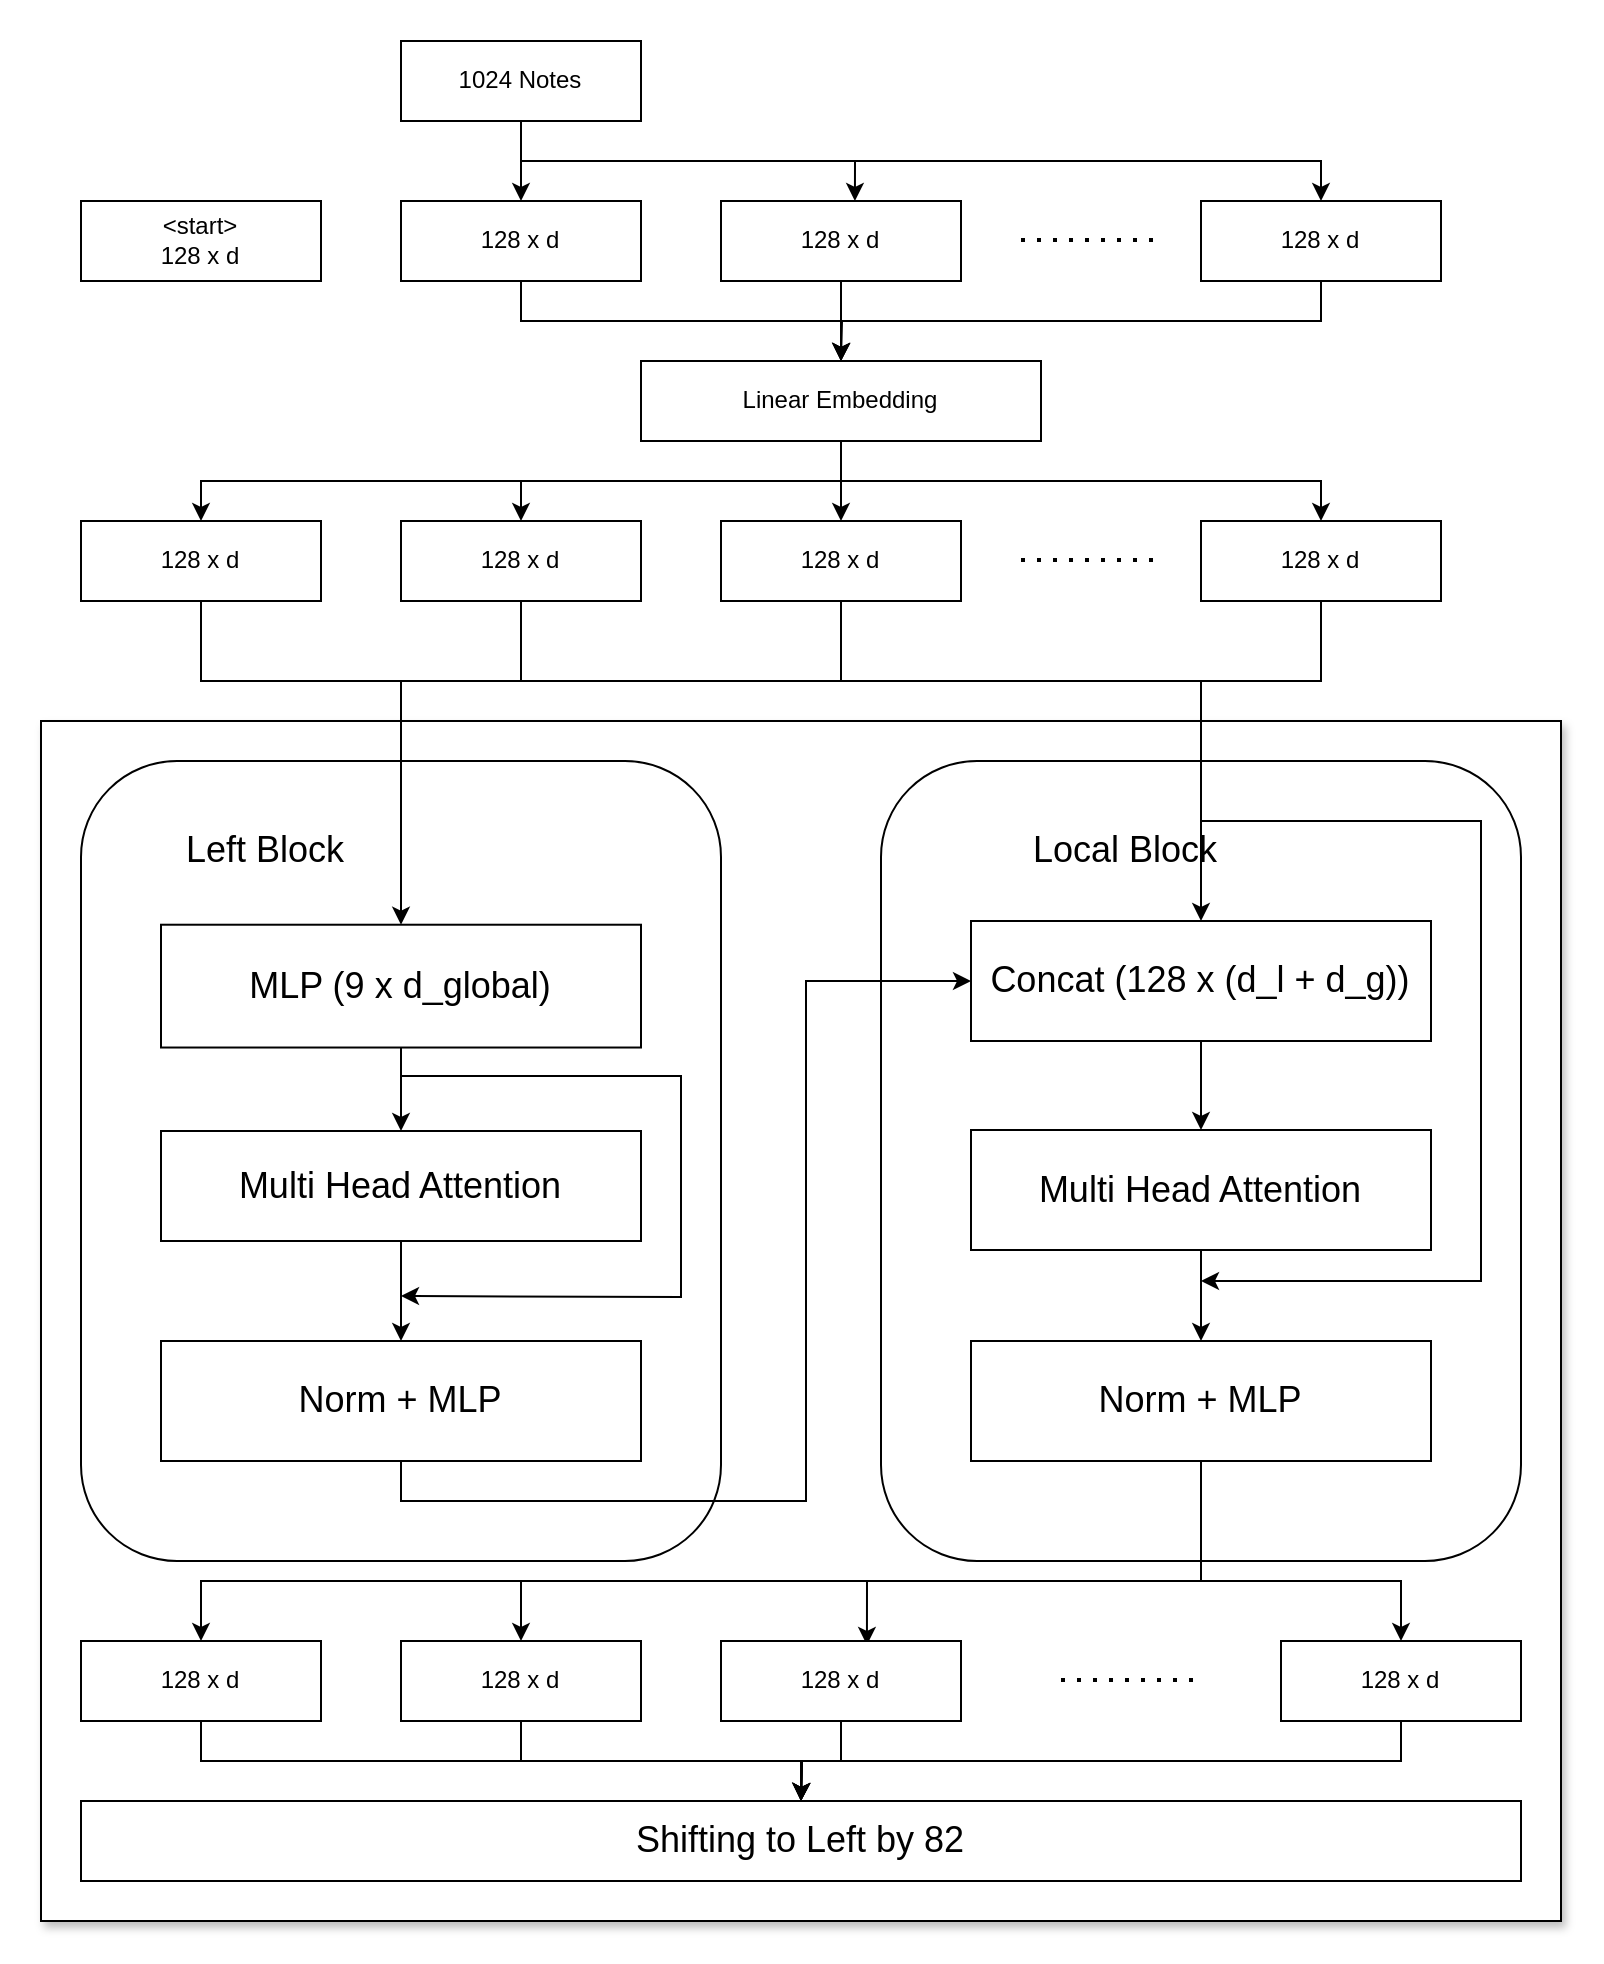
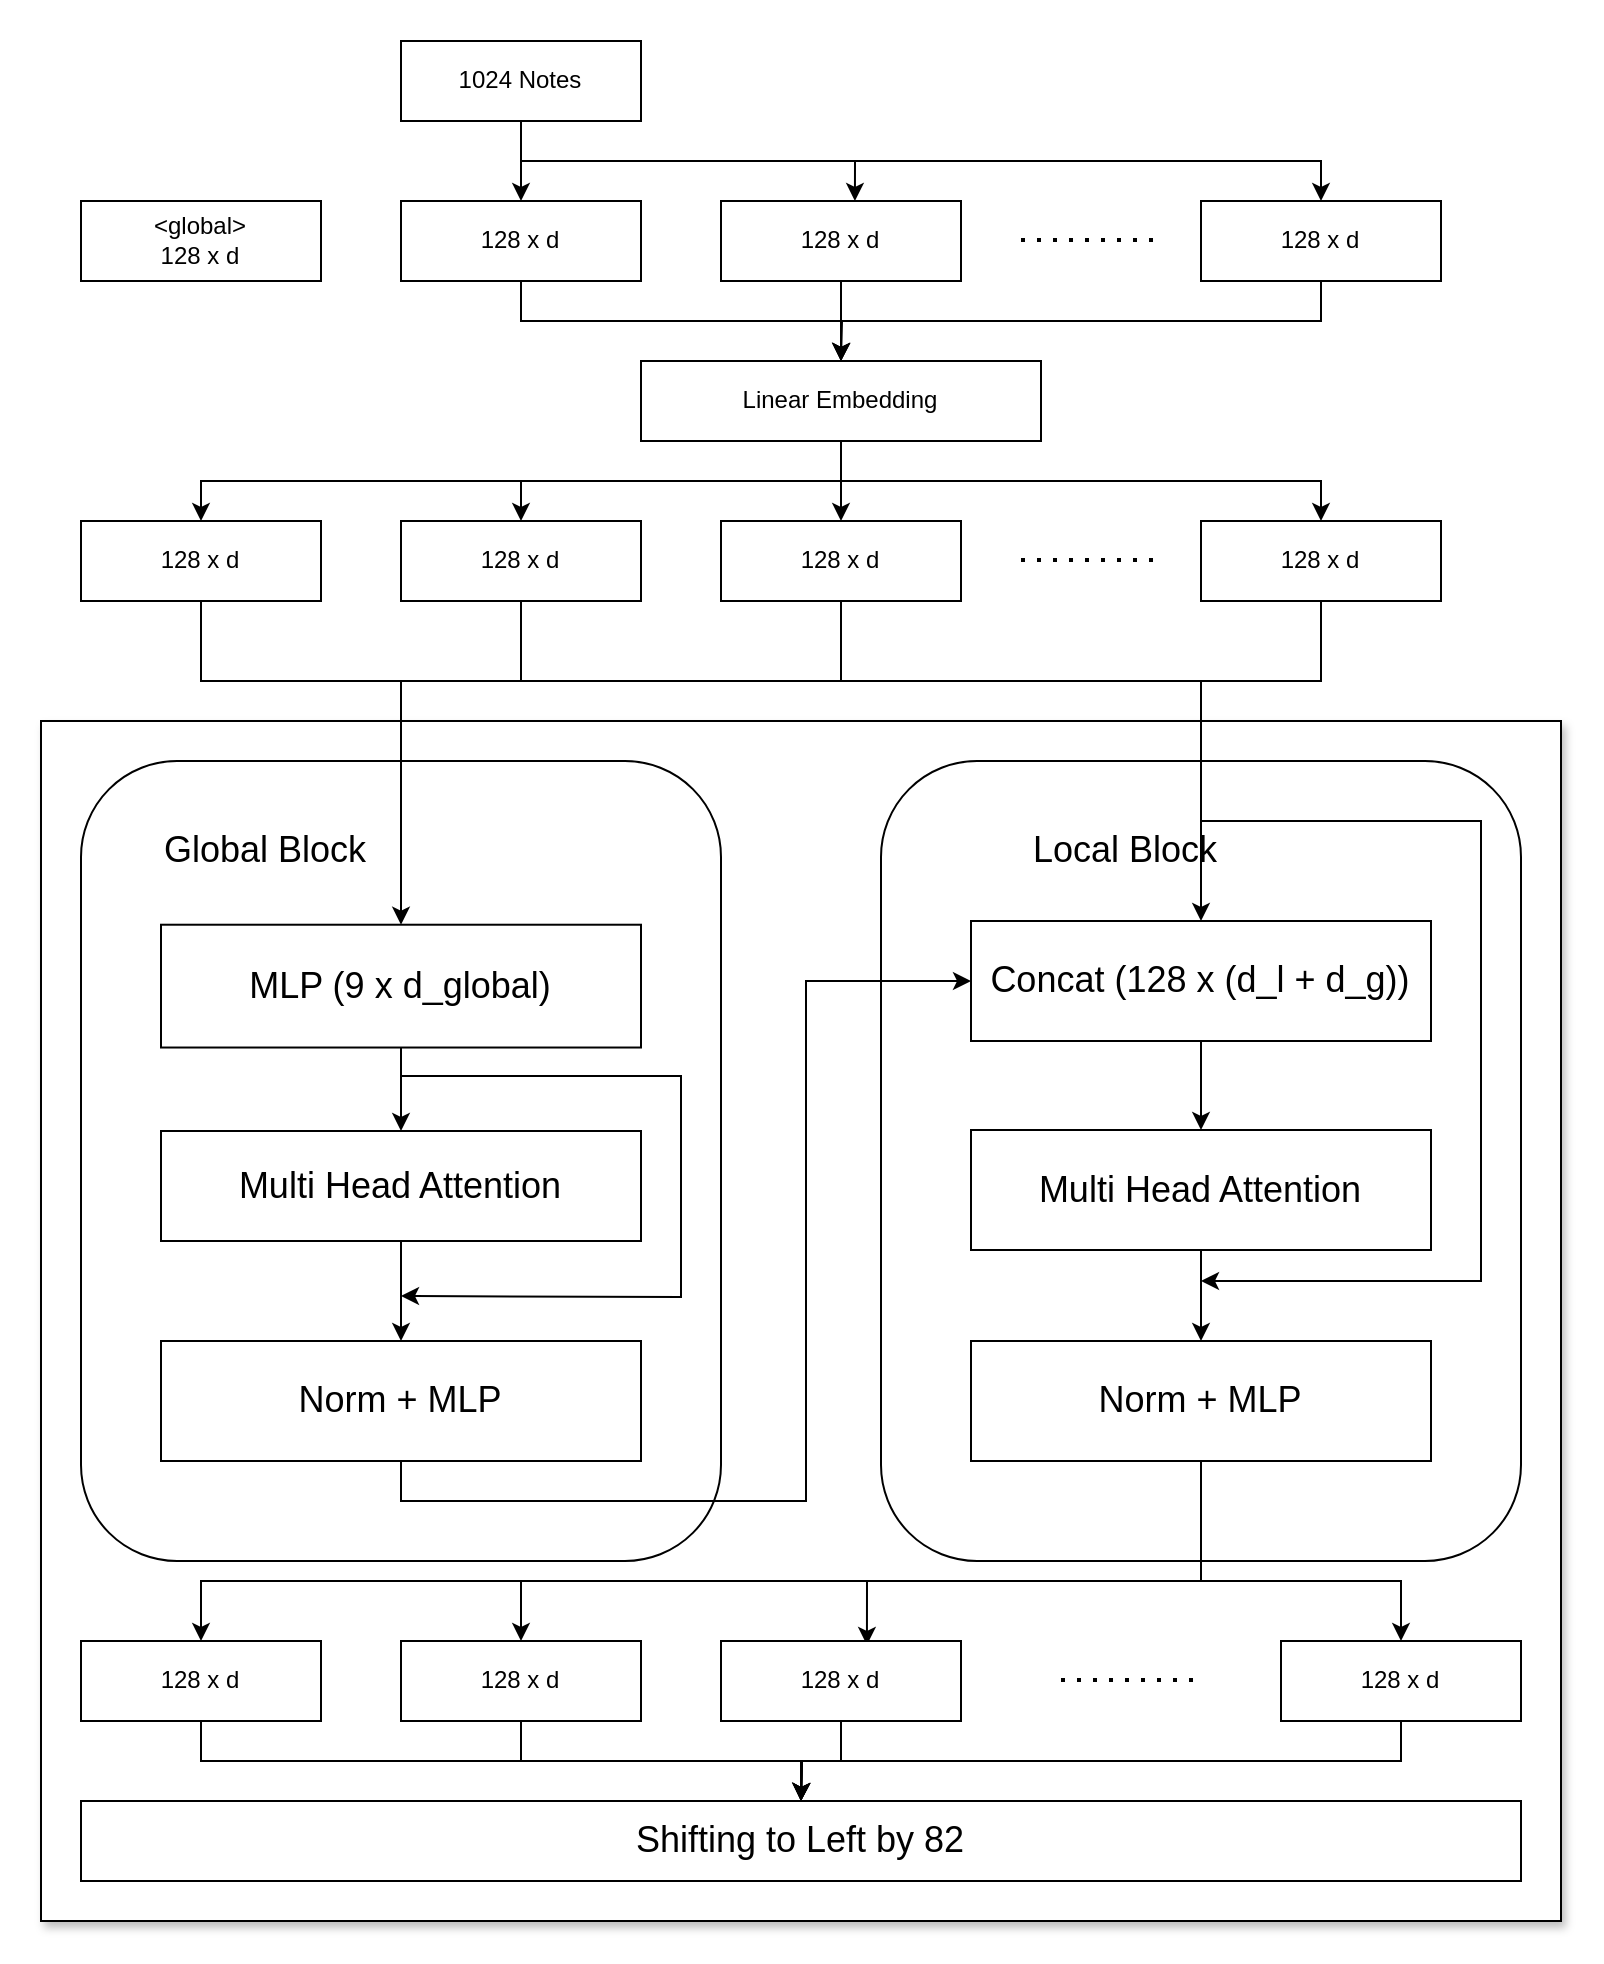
(201, 241) -> (201, 241)
(266, 851) -> (266, 851)
